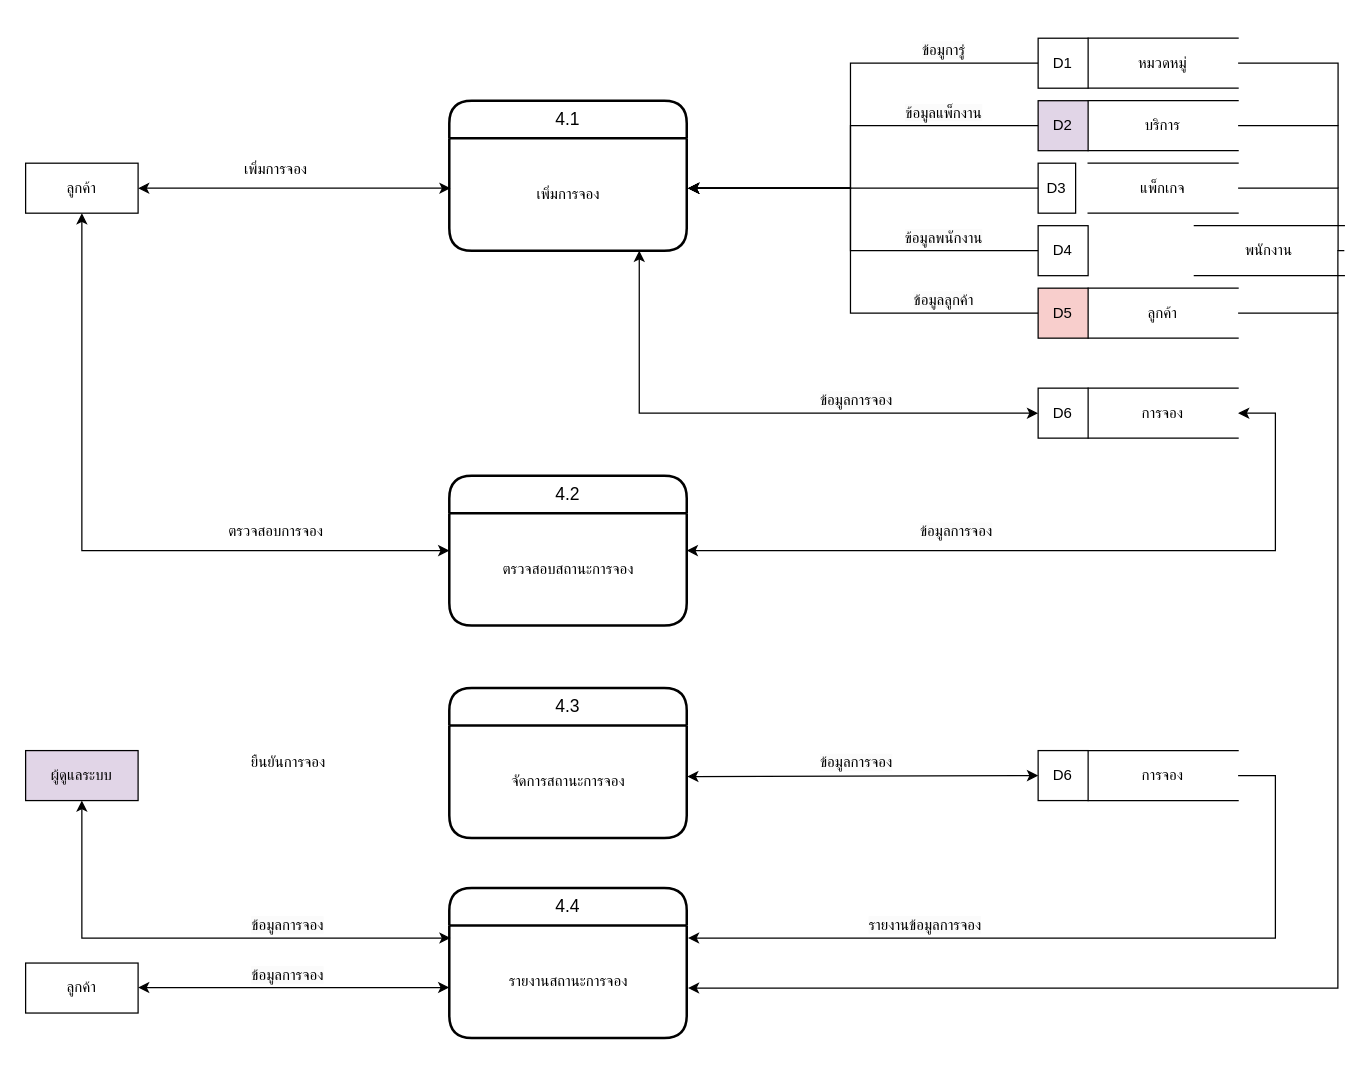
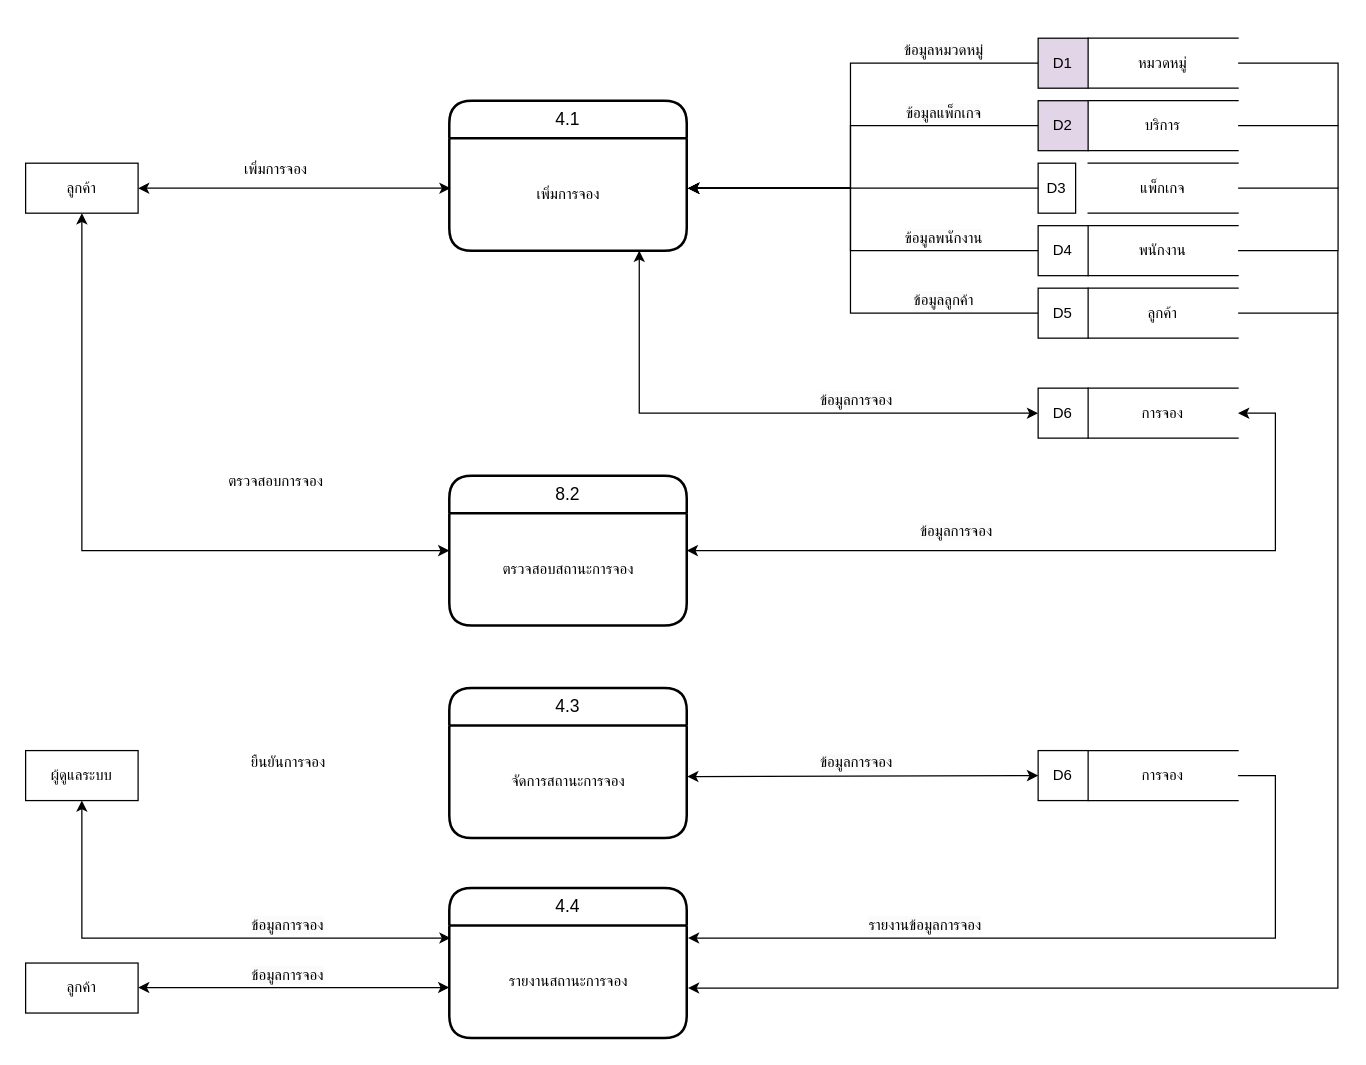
(944, 51) -> (944, 51)
(1063, 63) -> (1063, 63)
(944, 113) -> (944, 113)
(1270, 251) -> (1163, 251)
(1063, 313) -> (1063, 313)
(568, 494) -> (568, 494)
(276, 532) -> (276, 482)
(82, 776) -> (82, 776)
